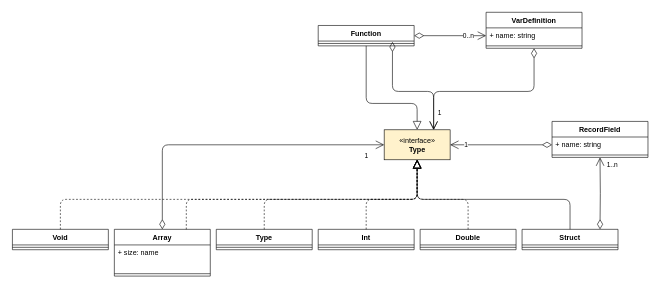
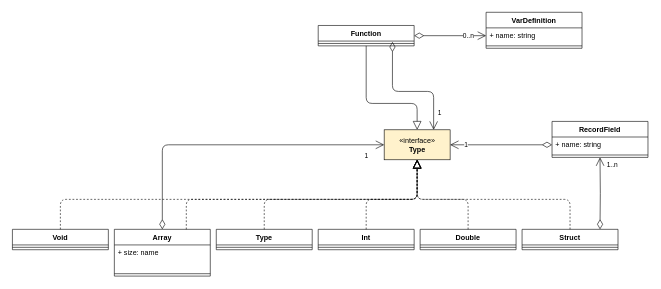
(500, 92) -> none
(533, 200) -> (533, 200)
